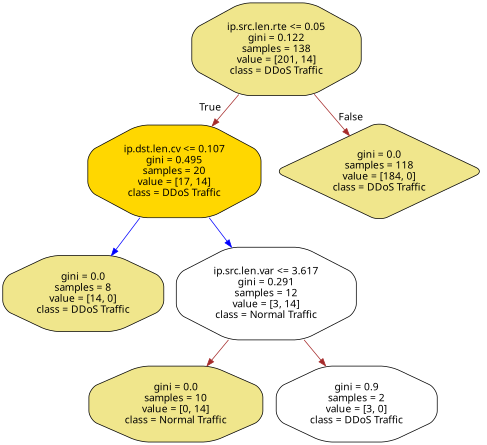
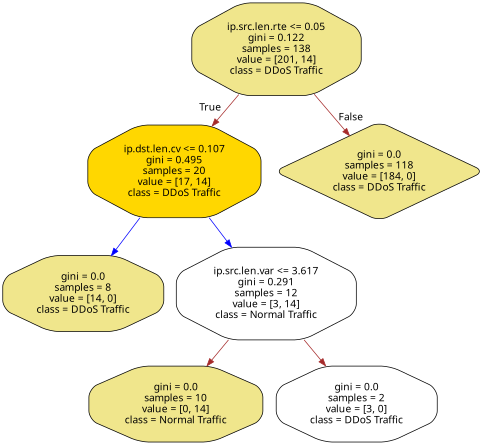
(357, 404) -> (357, 404)
